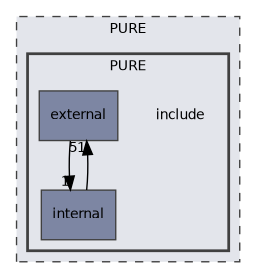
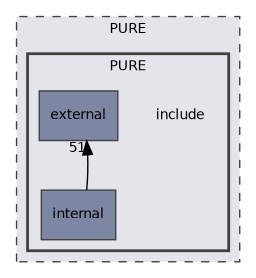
(69, 159) -> none
